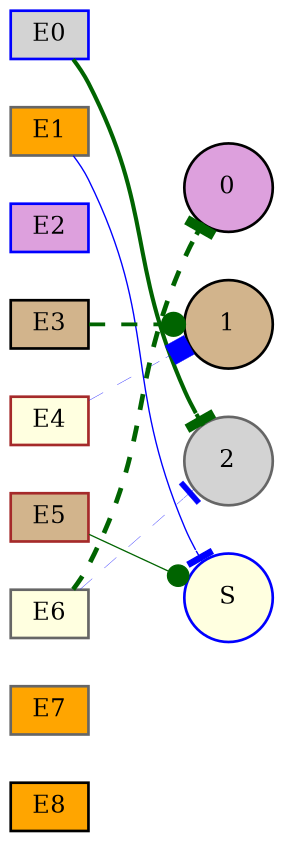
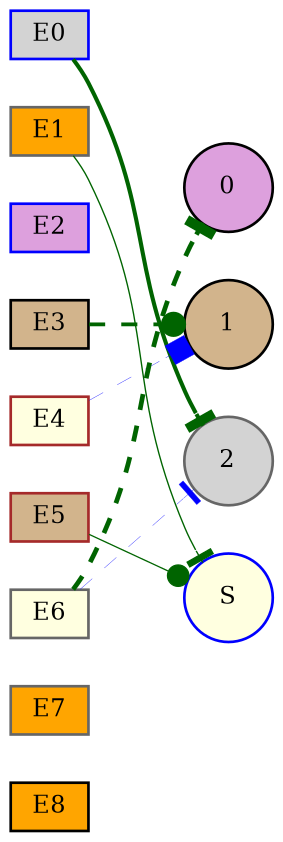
(138, 341) -> (138, 341)
